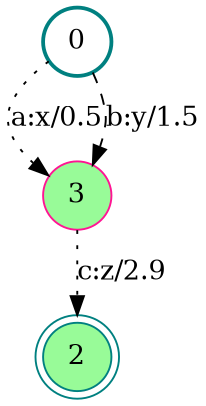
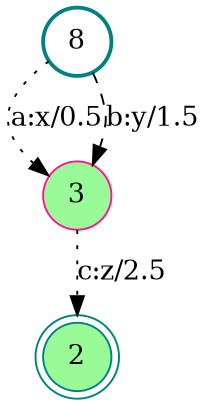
(77, 42) -> (77, 42)
(122, 272) -> (122, 272)
